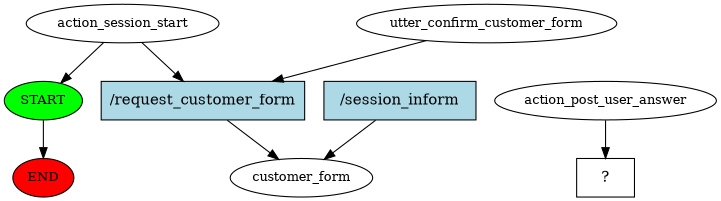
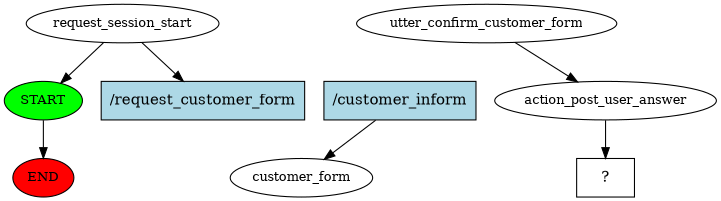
(123, 24) -> (123, 24)
(354, 60) -> (542, 59)
(400, 101) -> (400, 101)
(249, 137) -> none
